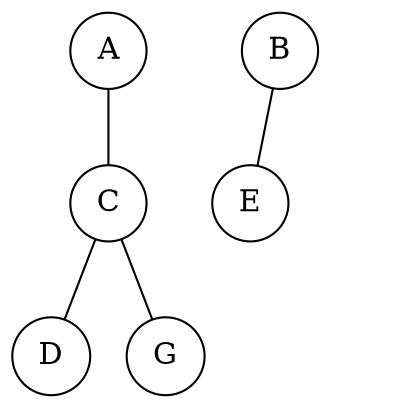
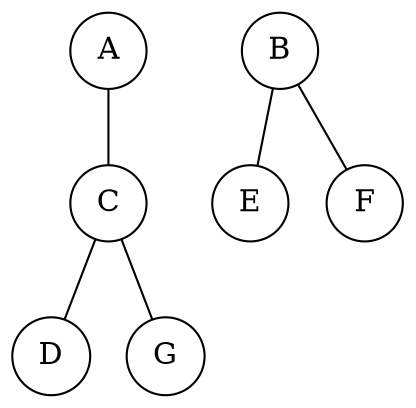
none -> (365, 203)
